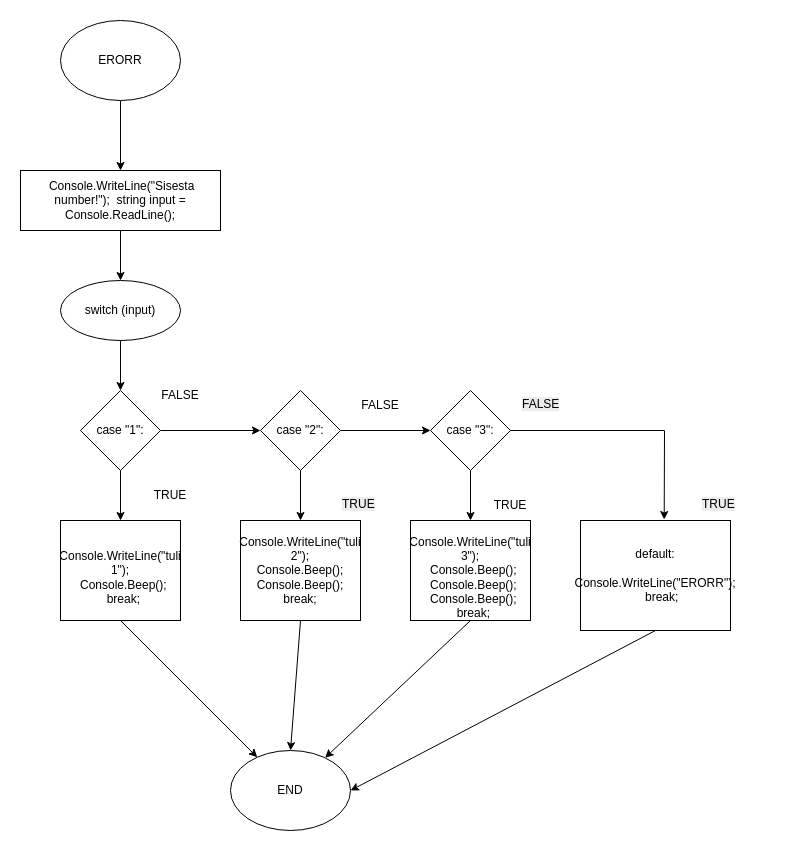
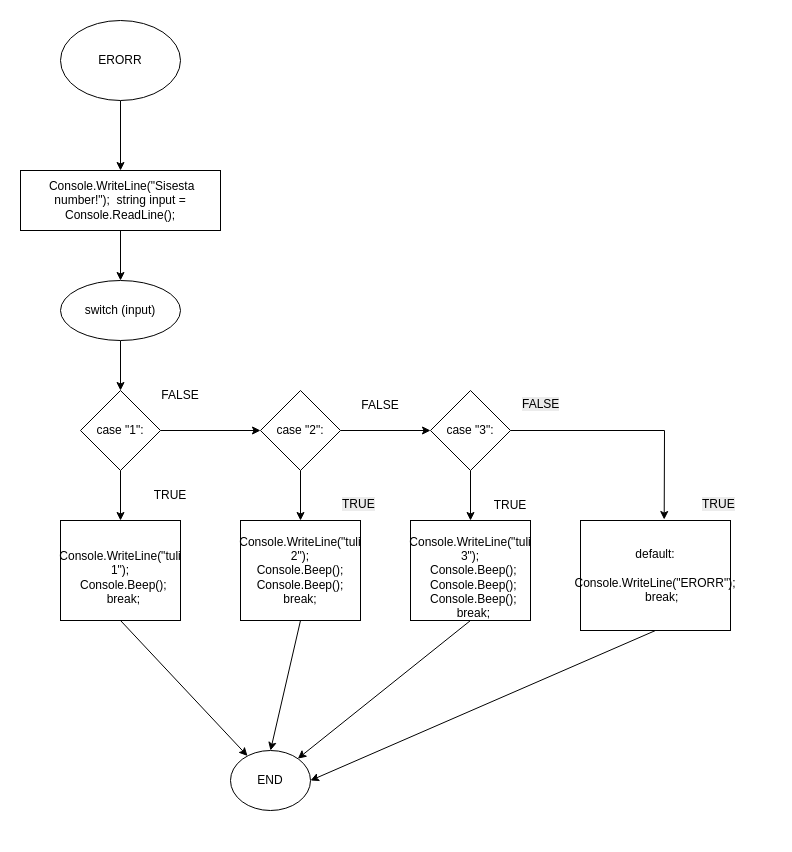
(291, 791) -> (271, 781)
